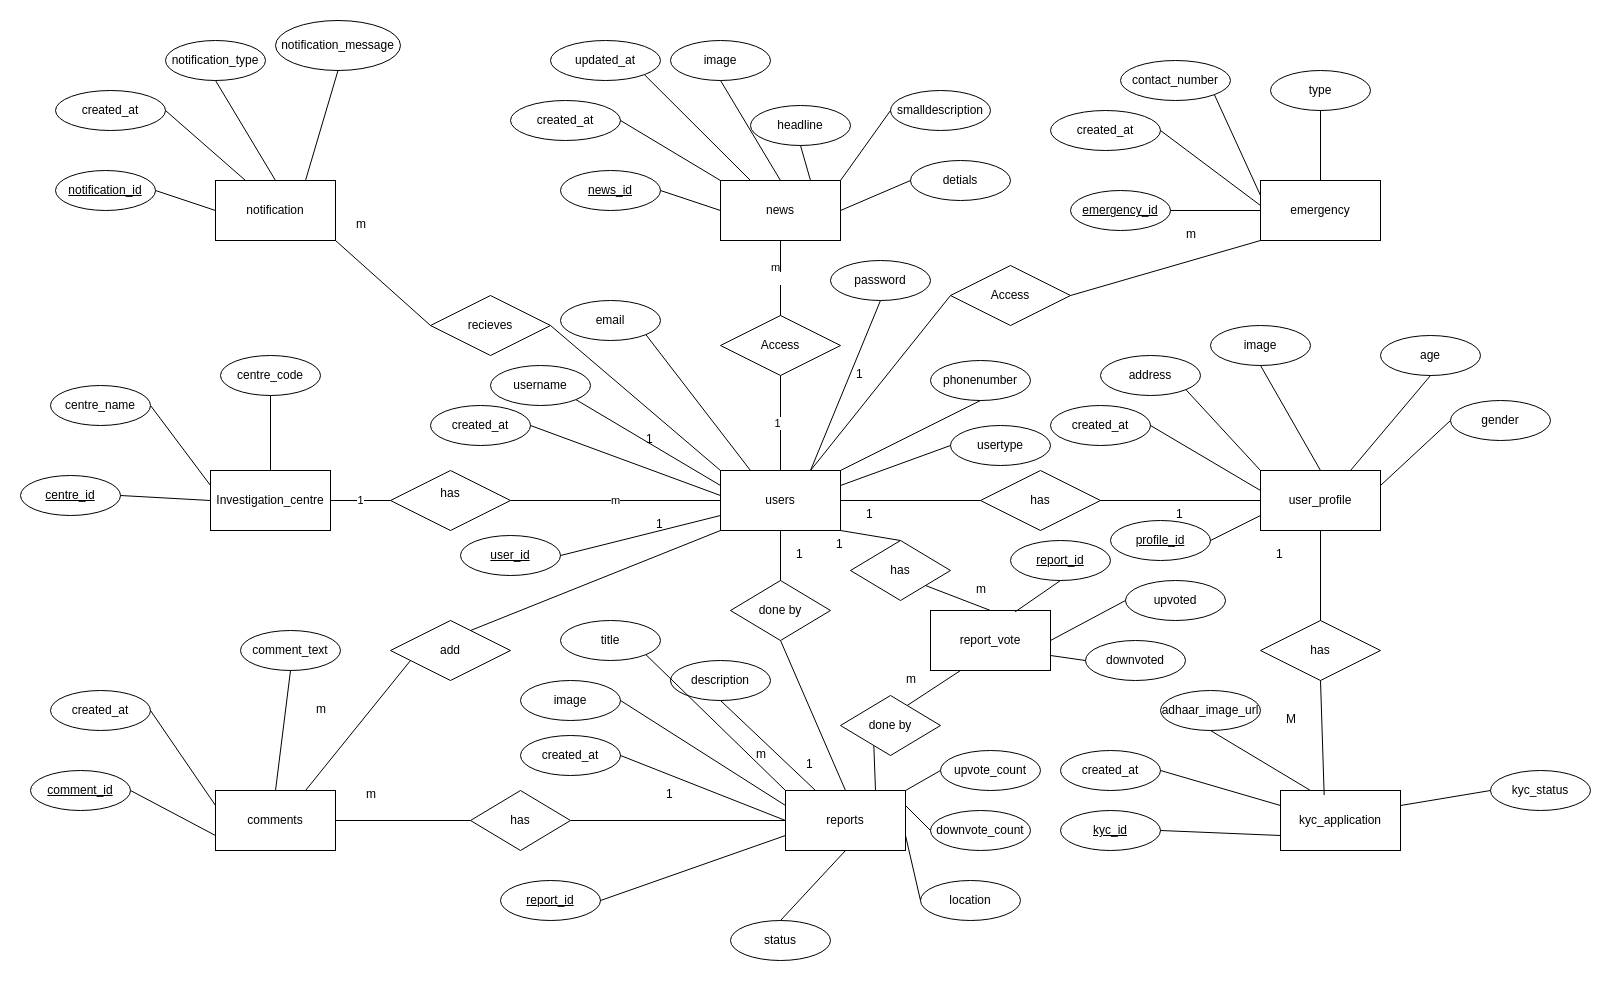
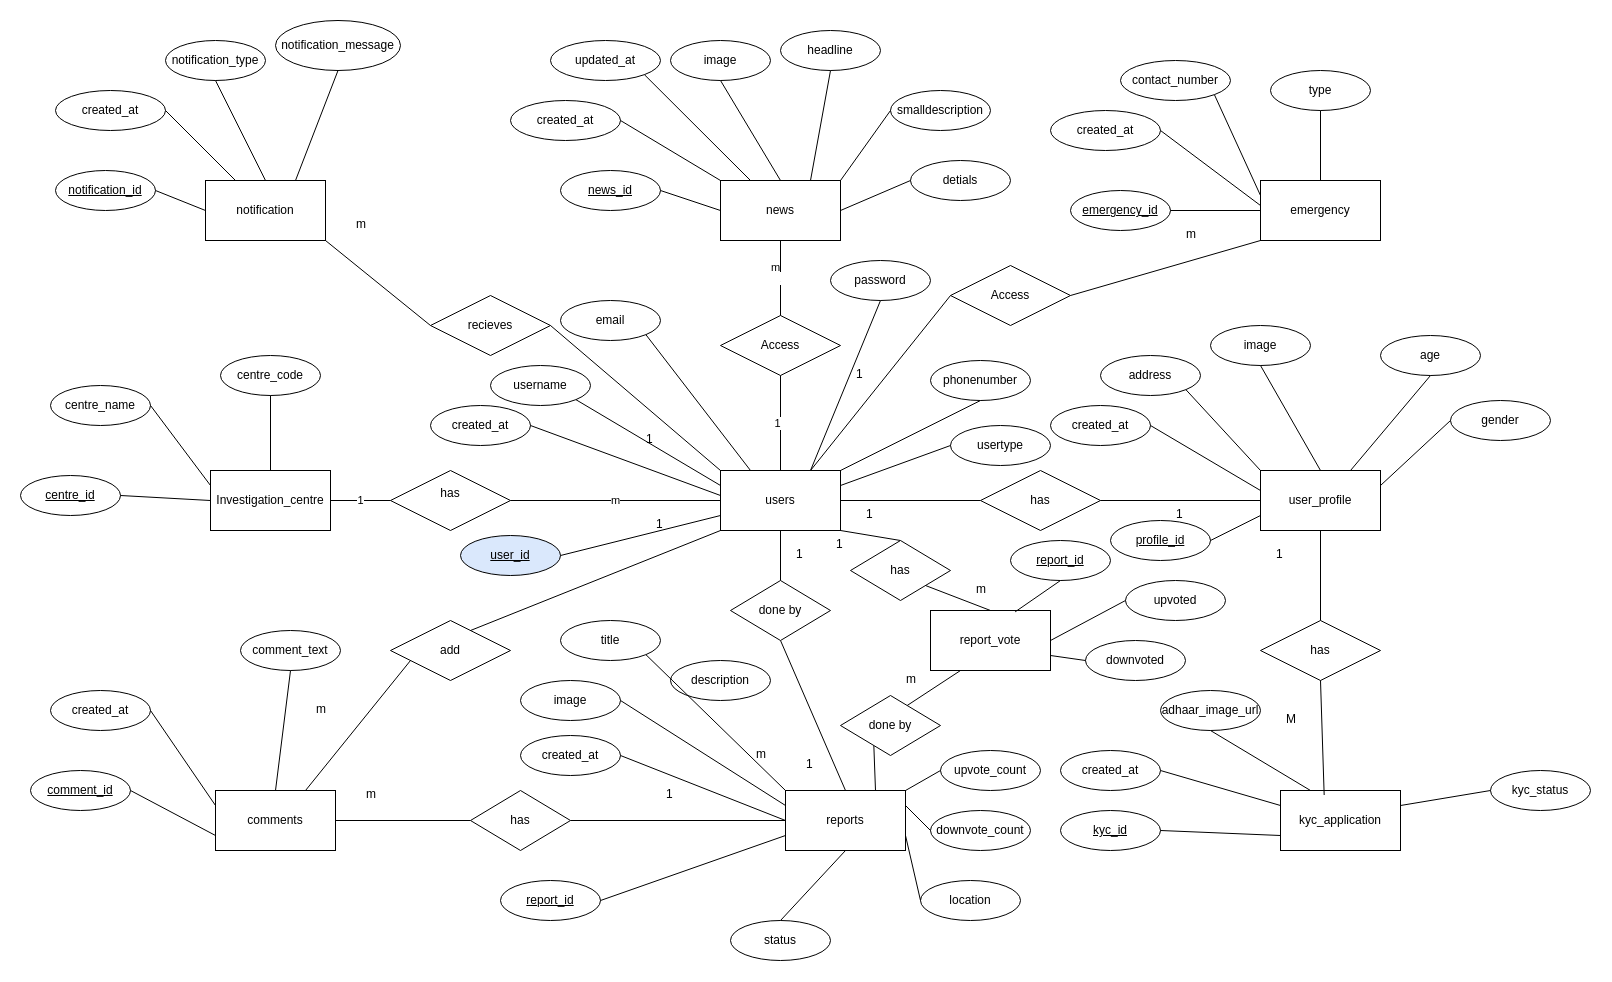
(801, 126) -> (831, 51)
(276, 211) -> (266, 211)
(511, 556) -> (511, 556)
(768, 746) -> none
